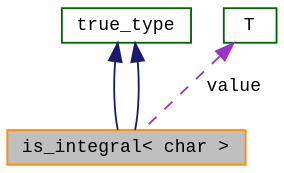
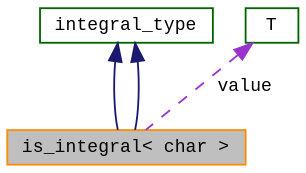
(126, 25) -> (126, 25)
